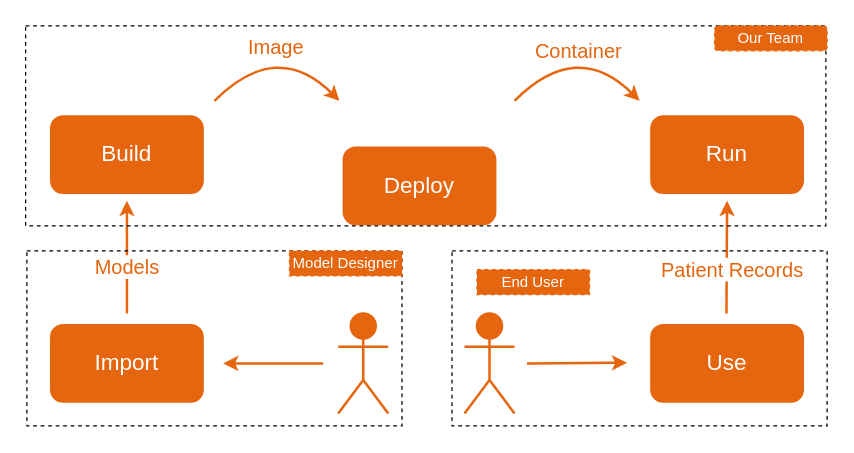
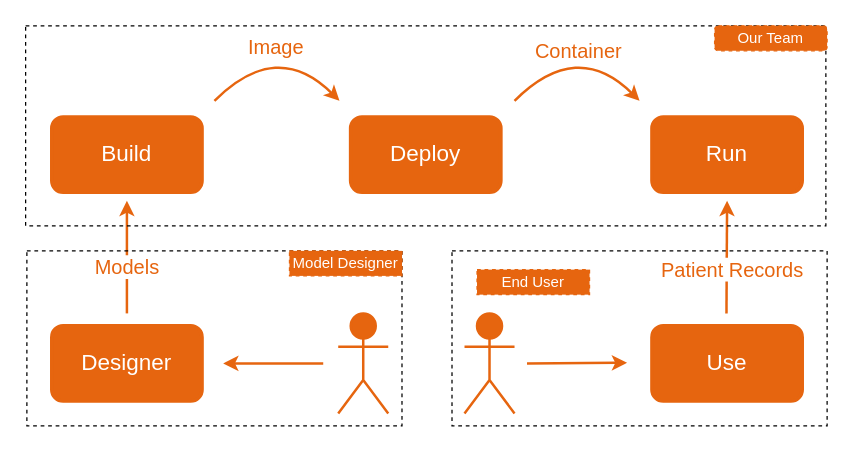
(419, 186) -> (426, 154)
(127, 363) -> (127, 363)
